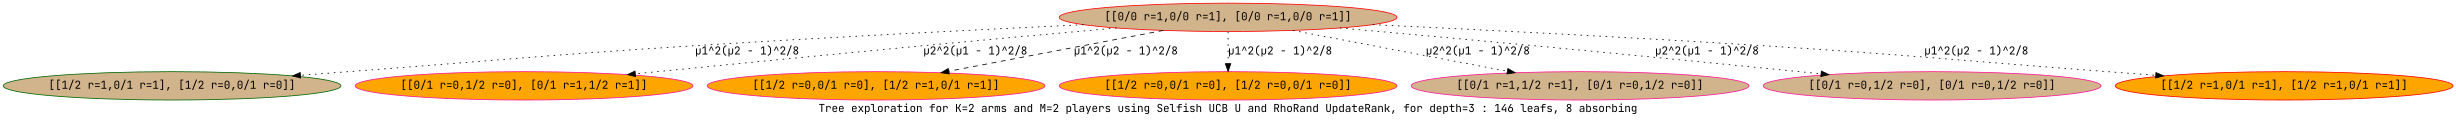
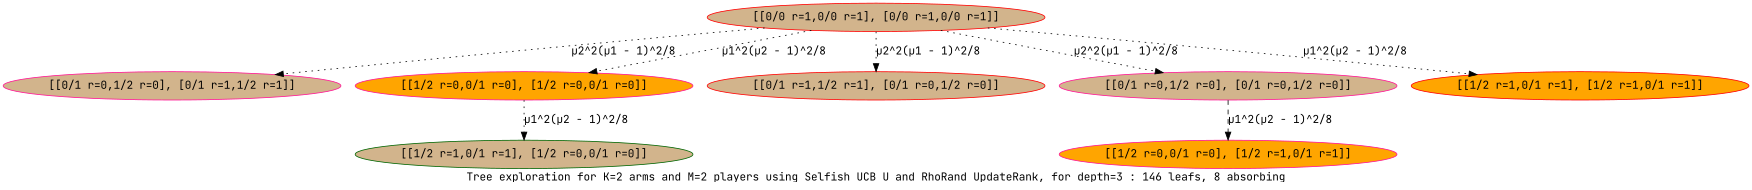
(692, 46) -> (524, 116)
(1056, 51) -> (1228, 116)
(524, 86) -> (172, 86)
(1580, 86) -> (876, 86)
